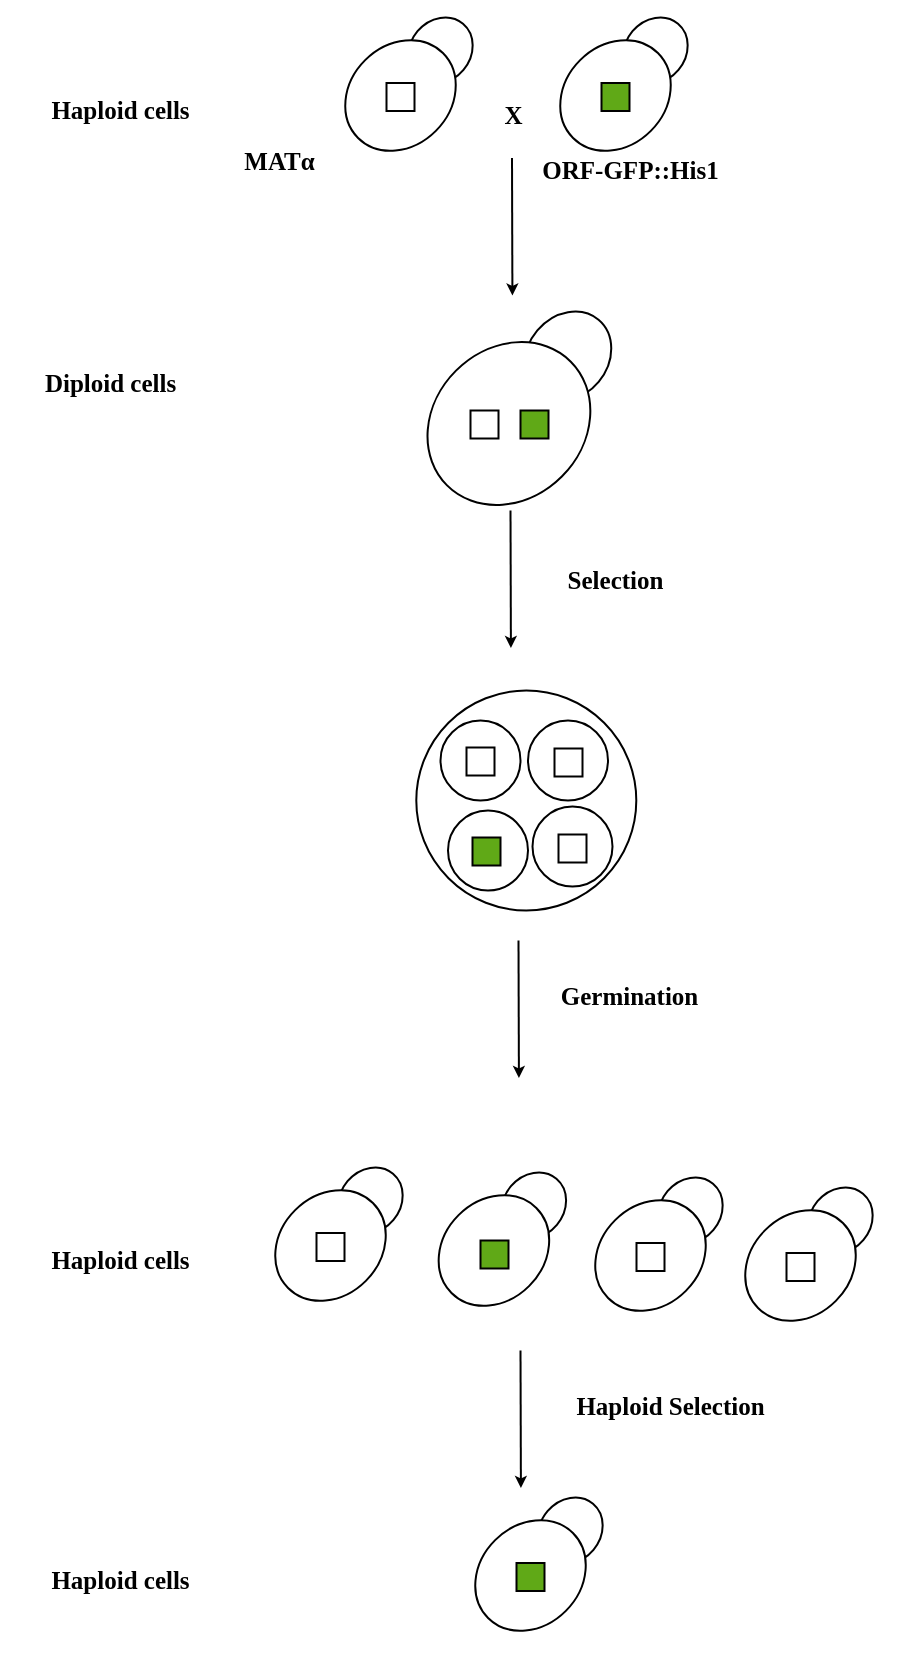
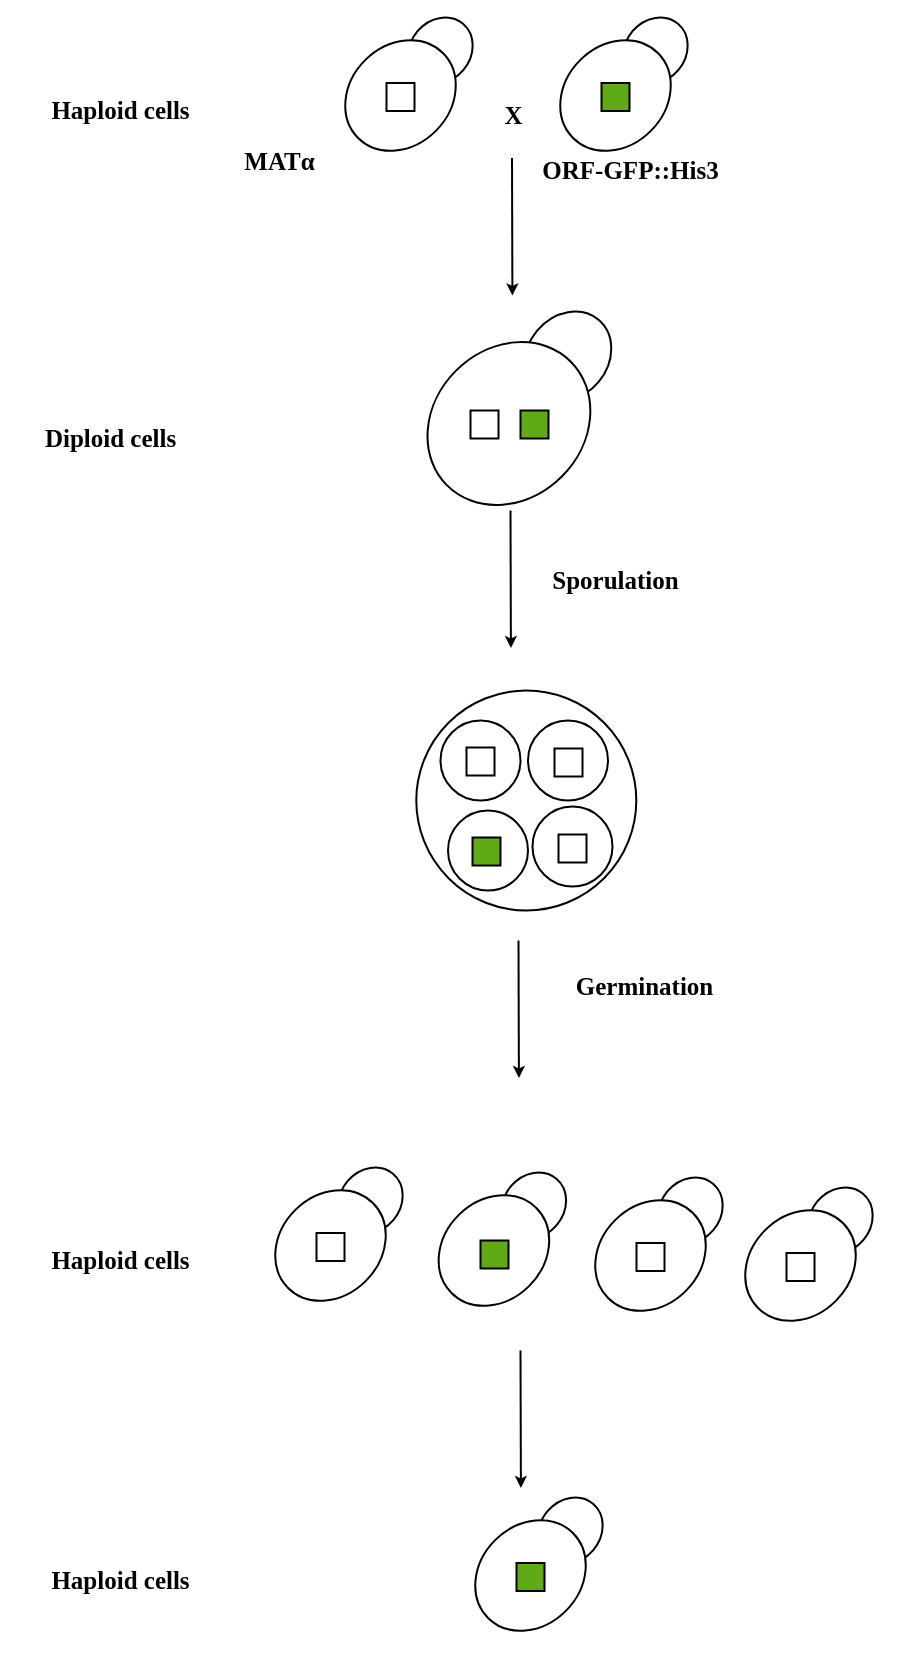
(631, 171) -> (631, 171)
(111, 384) -> (111, 439)
(616, 581) -> (616, 581)
(630, 997) -> (645, 987)
(671, 1407) -> none
